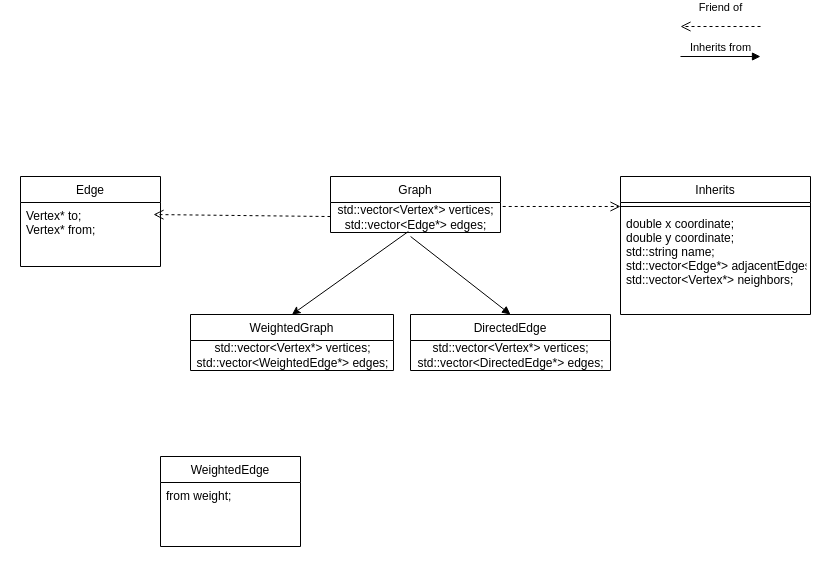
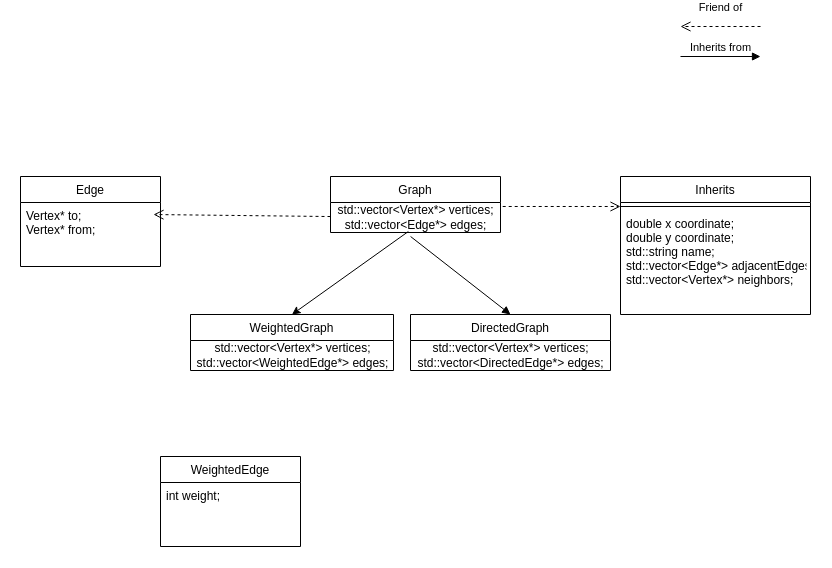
(510, 328) -> (510, 328)
(202, 496) -> (197, 496)
